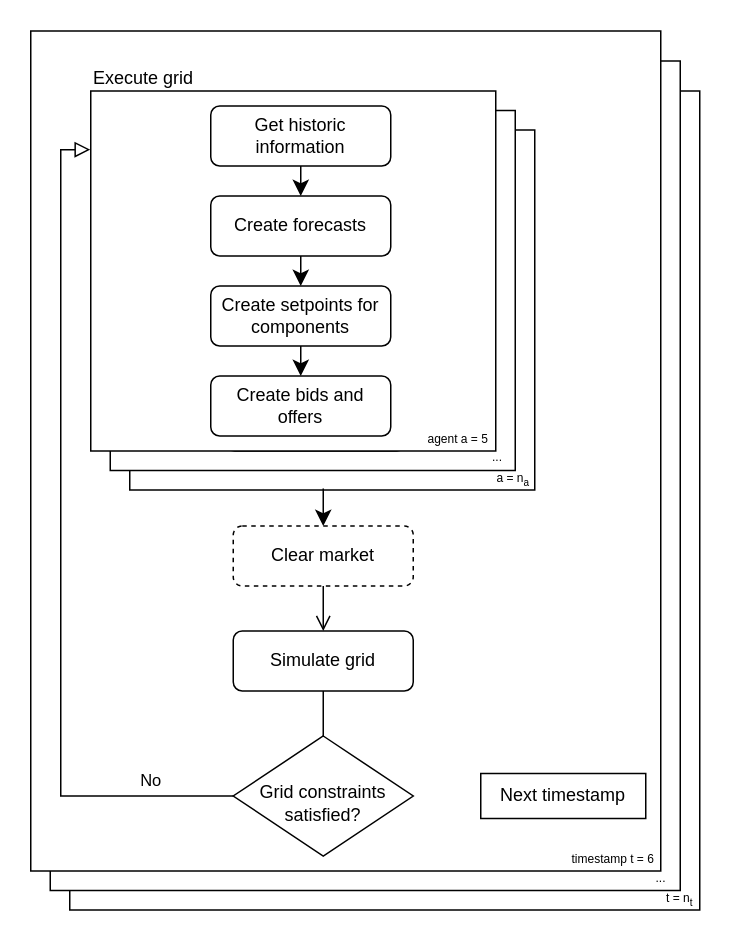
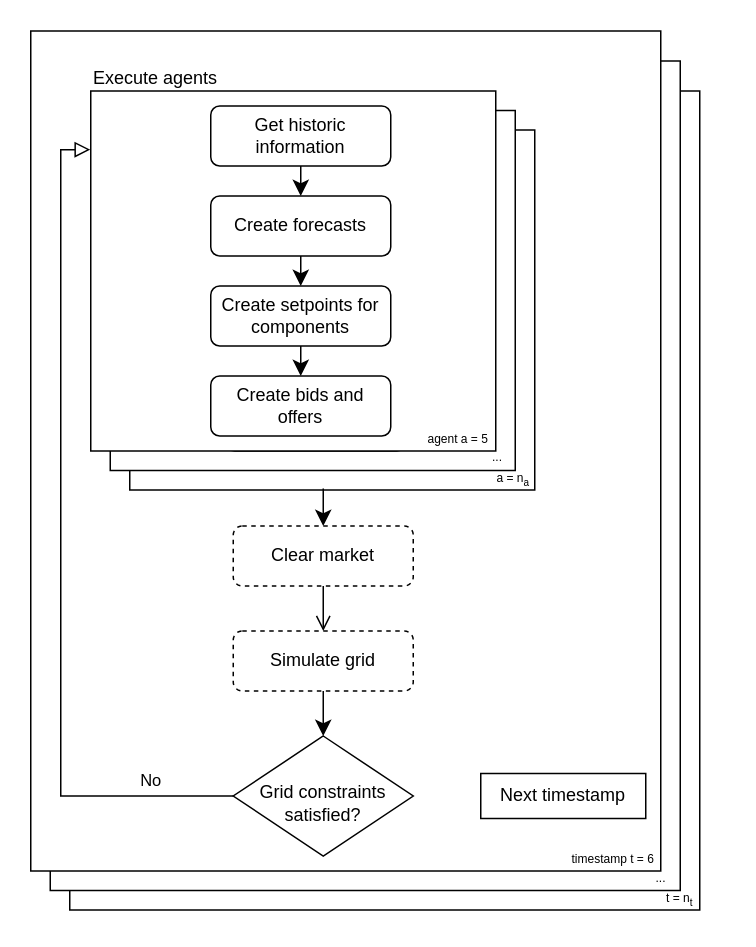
(168, 76) -> (185, 76)
(323, 661) -> (323, 661)
(323, 726) -> (323, 722)
